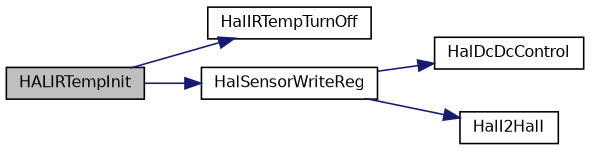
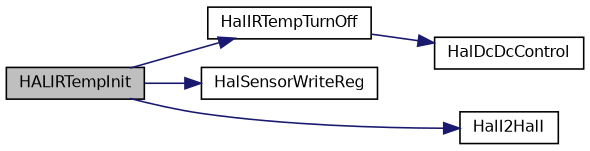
(398, 68) -> (395, 37)
(405, 107) -> (286, 122)
